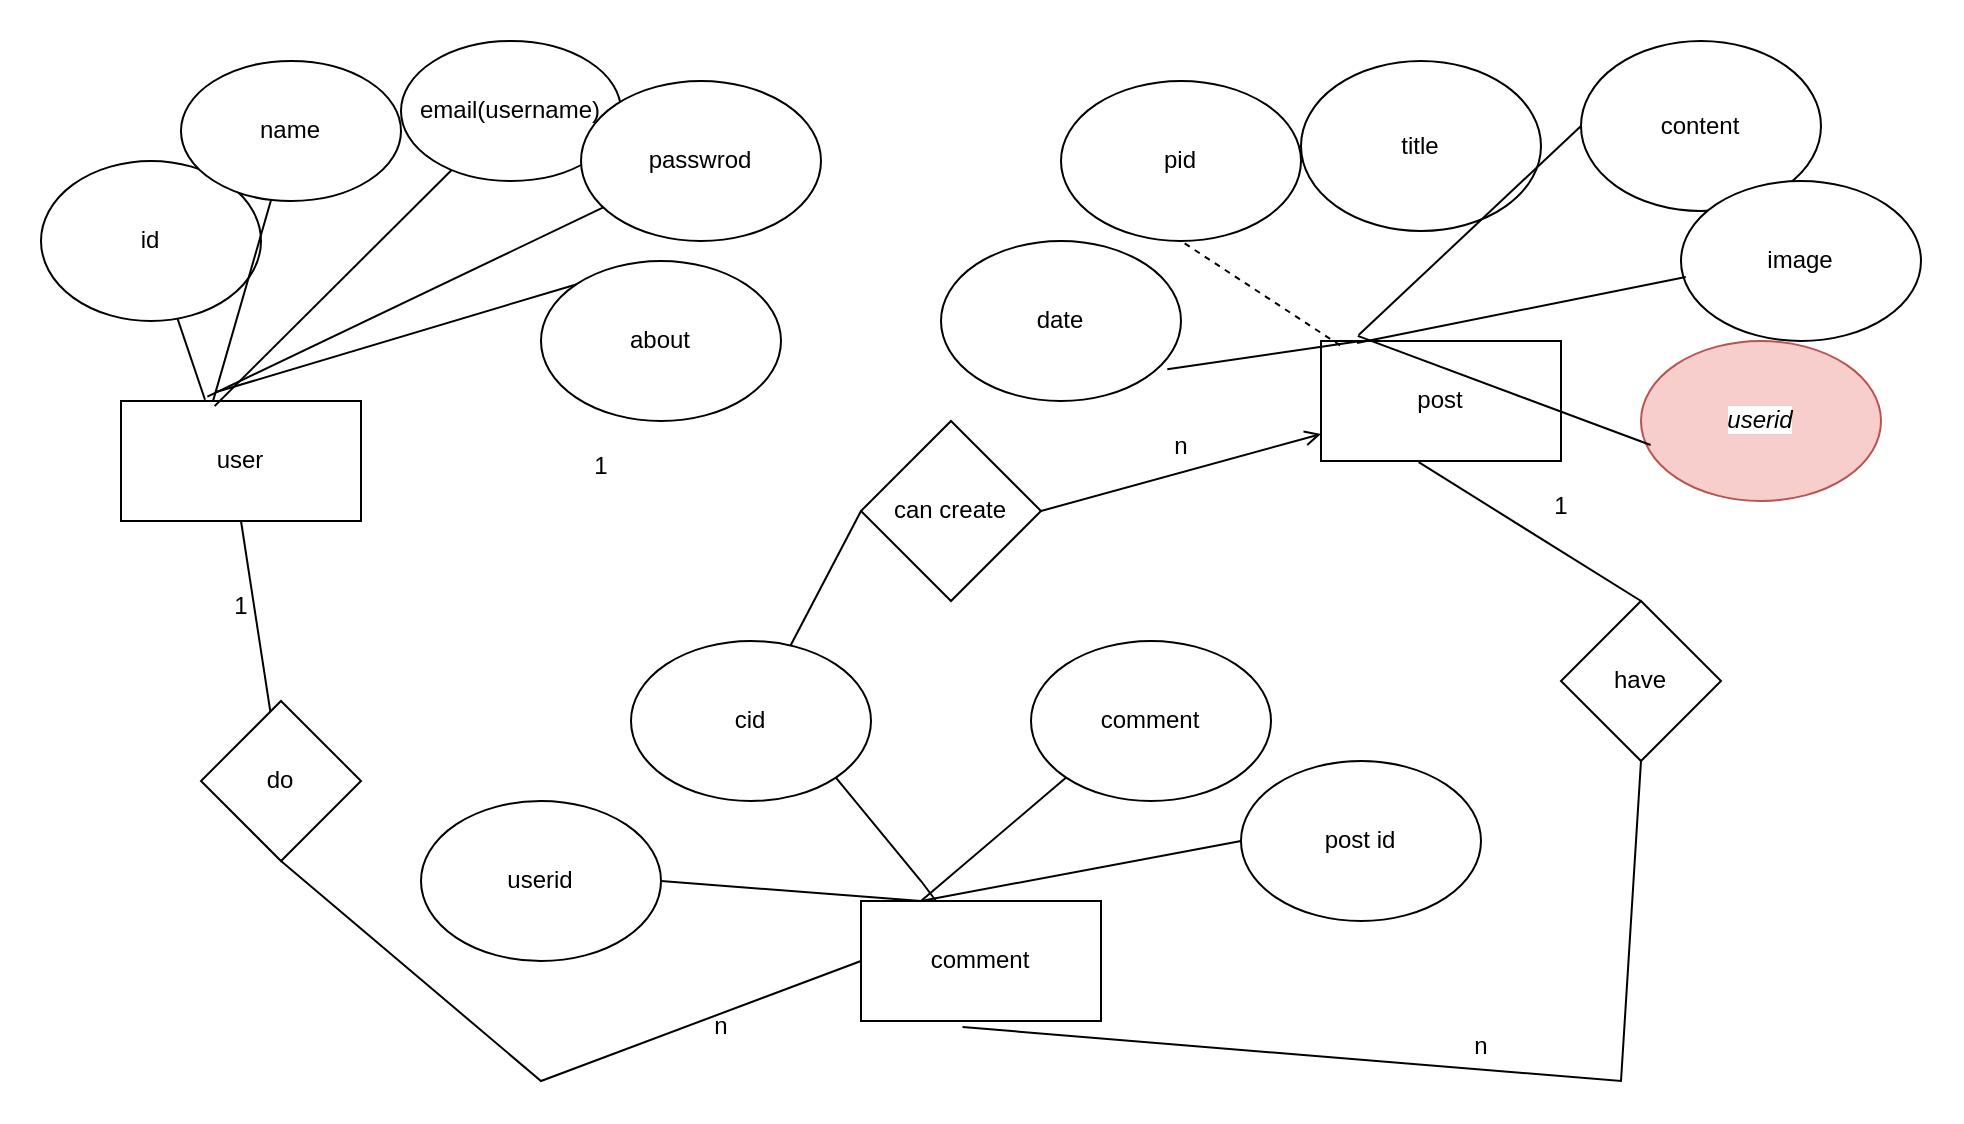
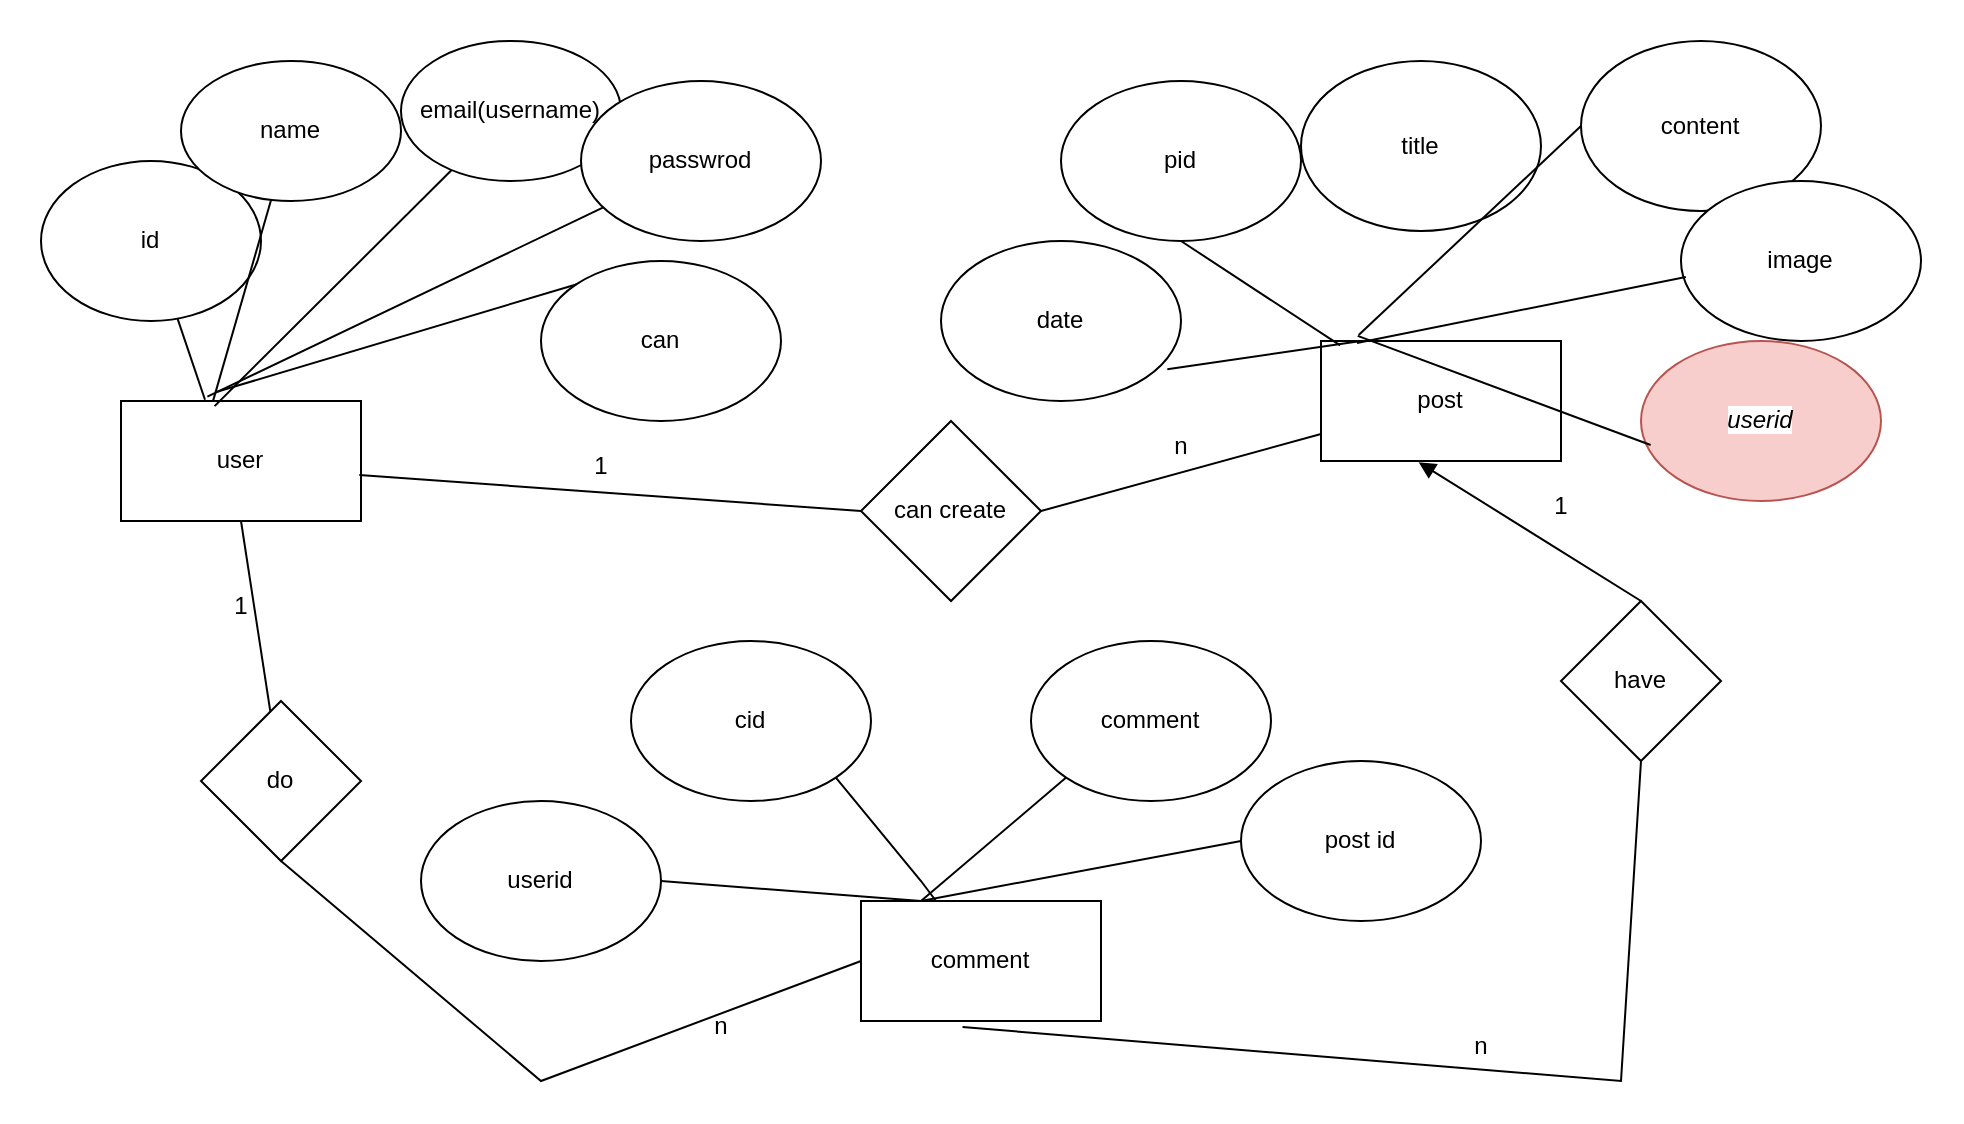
(1257, 291) -> (1257, 291)
(661, 341) -> (661, 341)
(1313, 436) -> (1314, 436)
(1427, 467) -> (1433, 471)
(826, 578) -> (610, 493)
